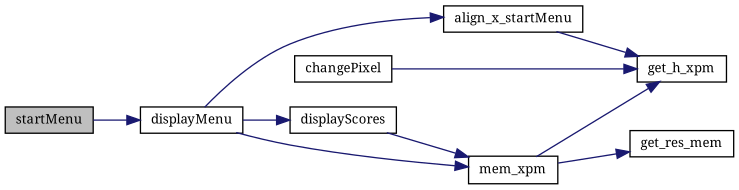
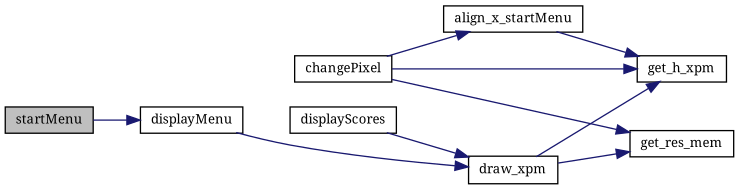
(307, 38) -> (422, 46)
none -> (504, 104)
(260, 120) -> none
(513, 170) -> (513, 170)
